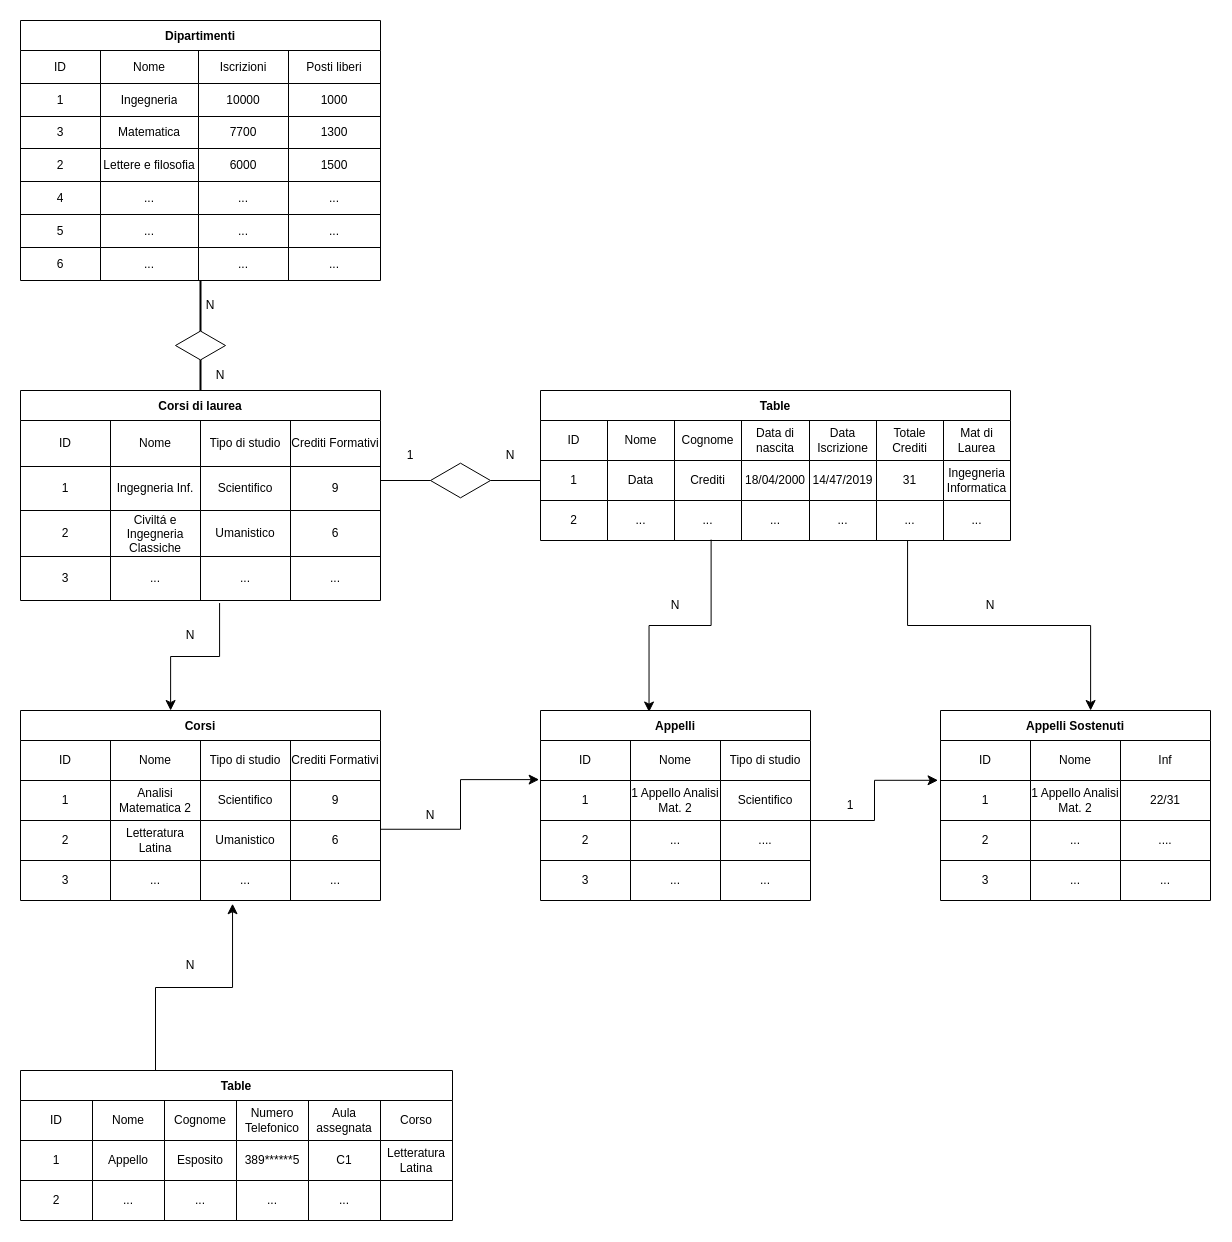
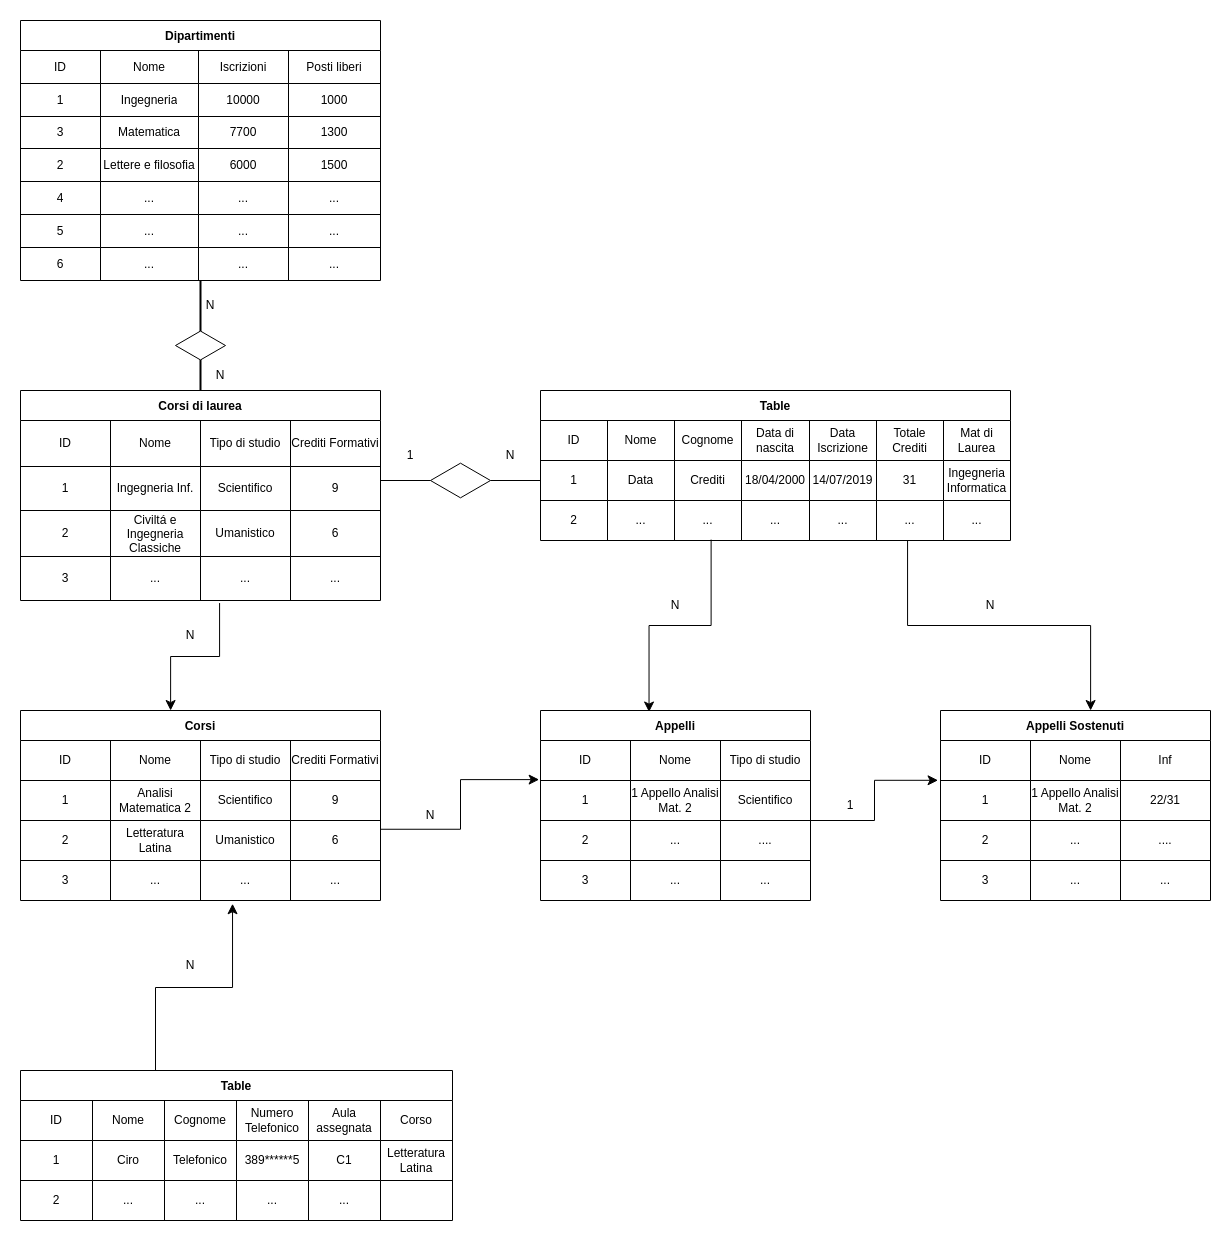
(843, 481) -> (843, 481)
(129, 1161) -> (129, 1161)
(201, 1161) -> (201, 1161)
